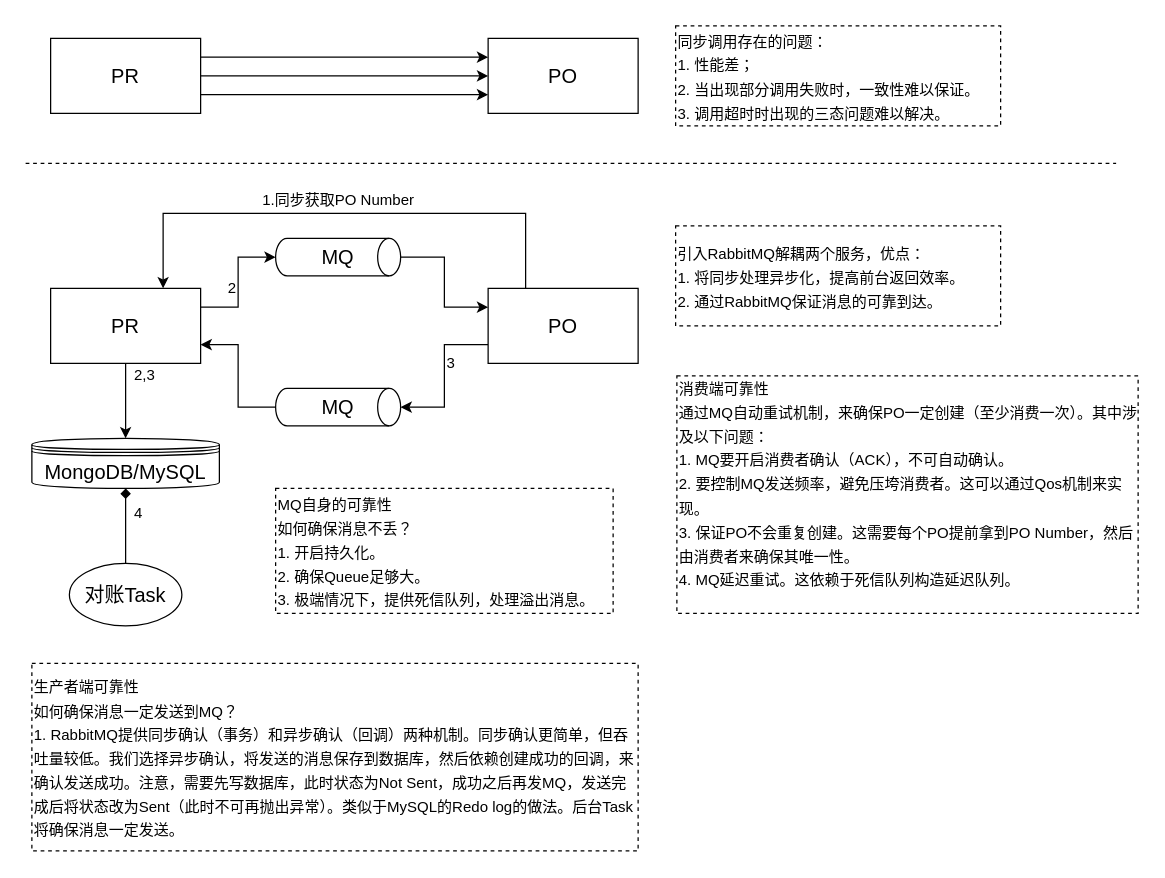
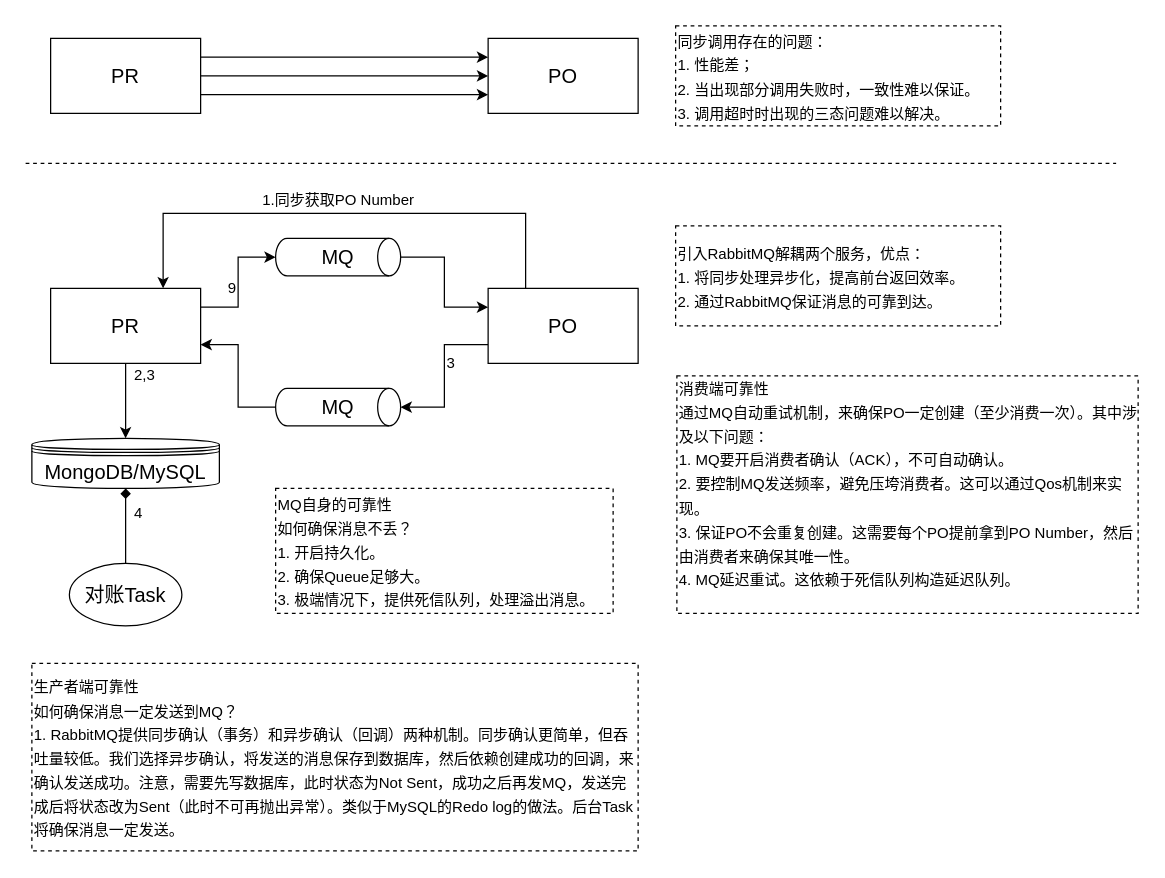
(233, 288) -> (233, 288)
